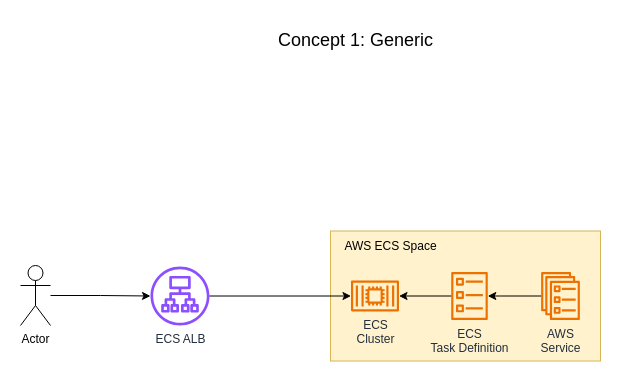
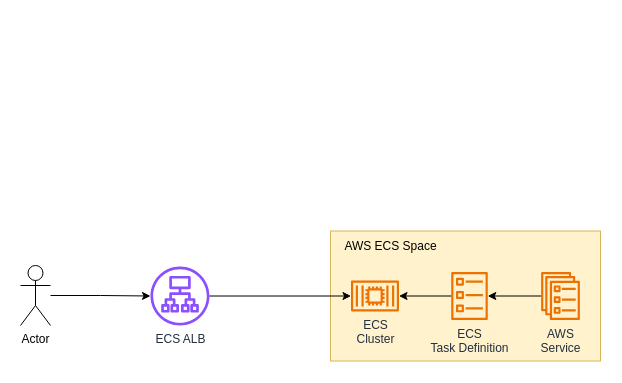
(356, 41) -> none
